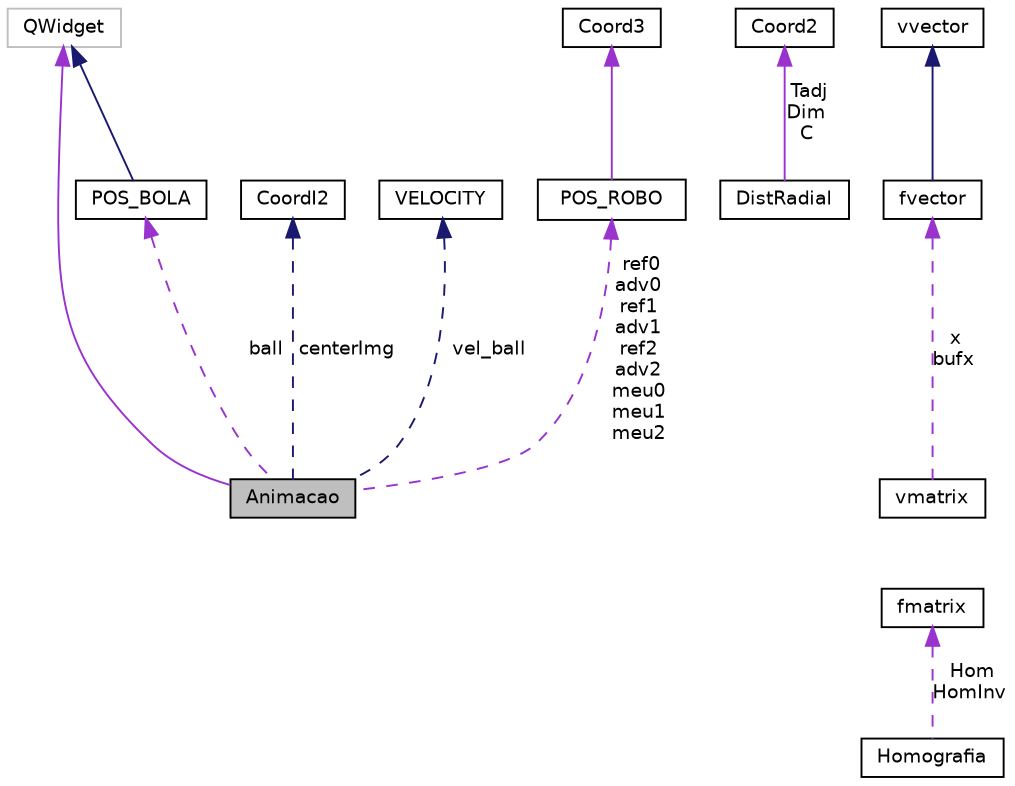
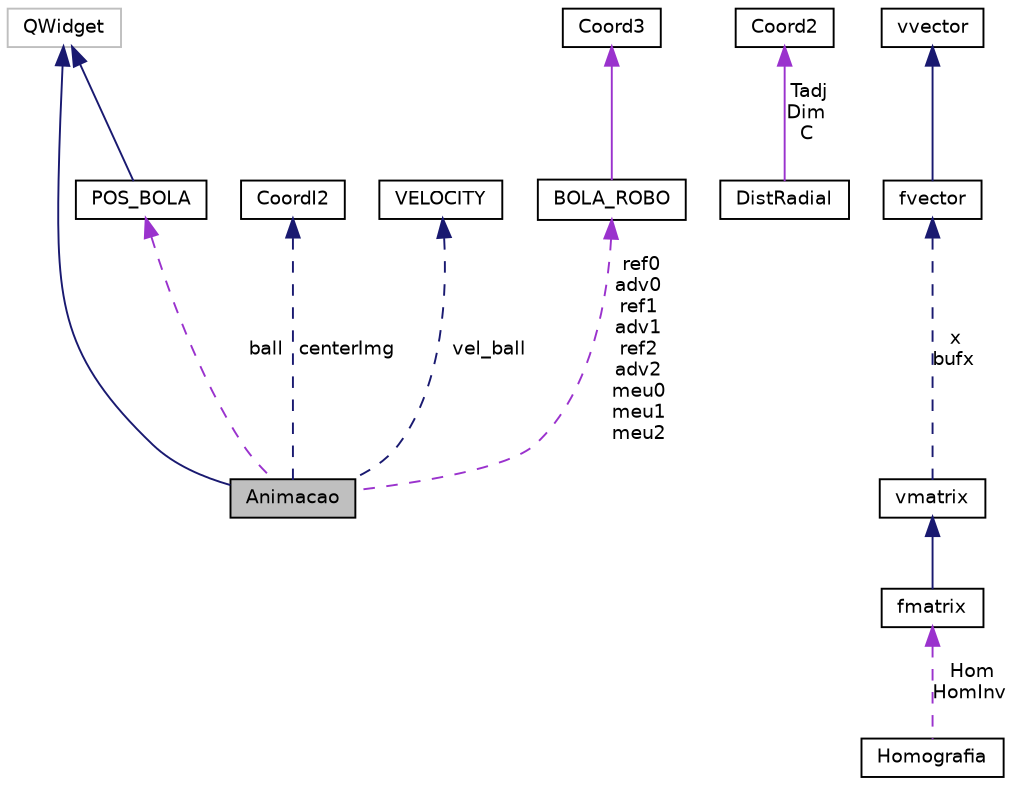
(612, 200) -> (612, 200)
(68, 313) -> (68, 313)
(933, 359) -> (933, 359)
none -> (933, 563)
